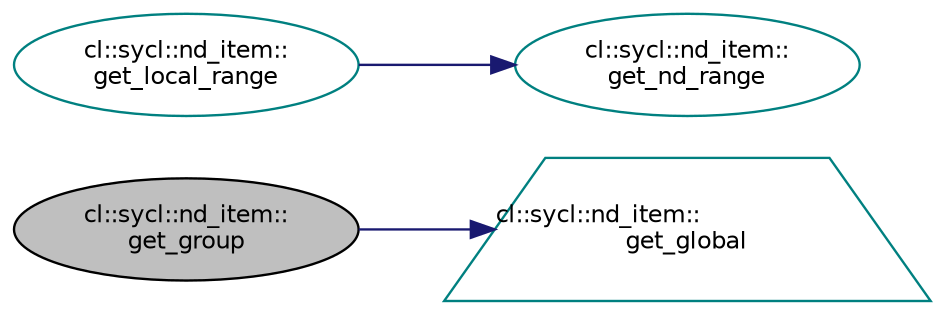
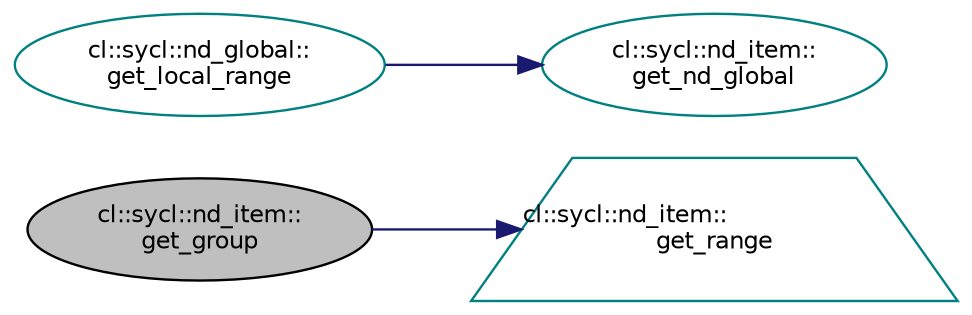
(186, 65) -> (200, 65)
(687, 65) -> (714, 65)
(687, 229) -> (714, 229)
